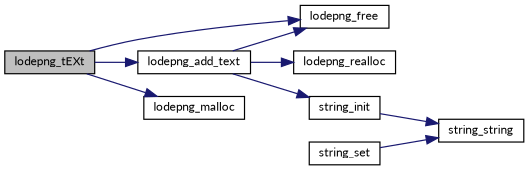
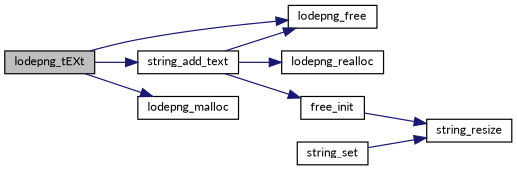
(194, 62) -> (188, 62)
(345, 108) -> (333, 108)
(481, 131) -> (469, 131)
